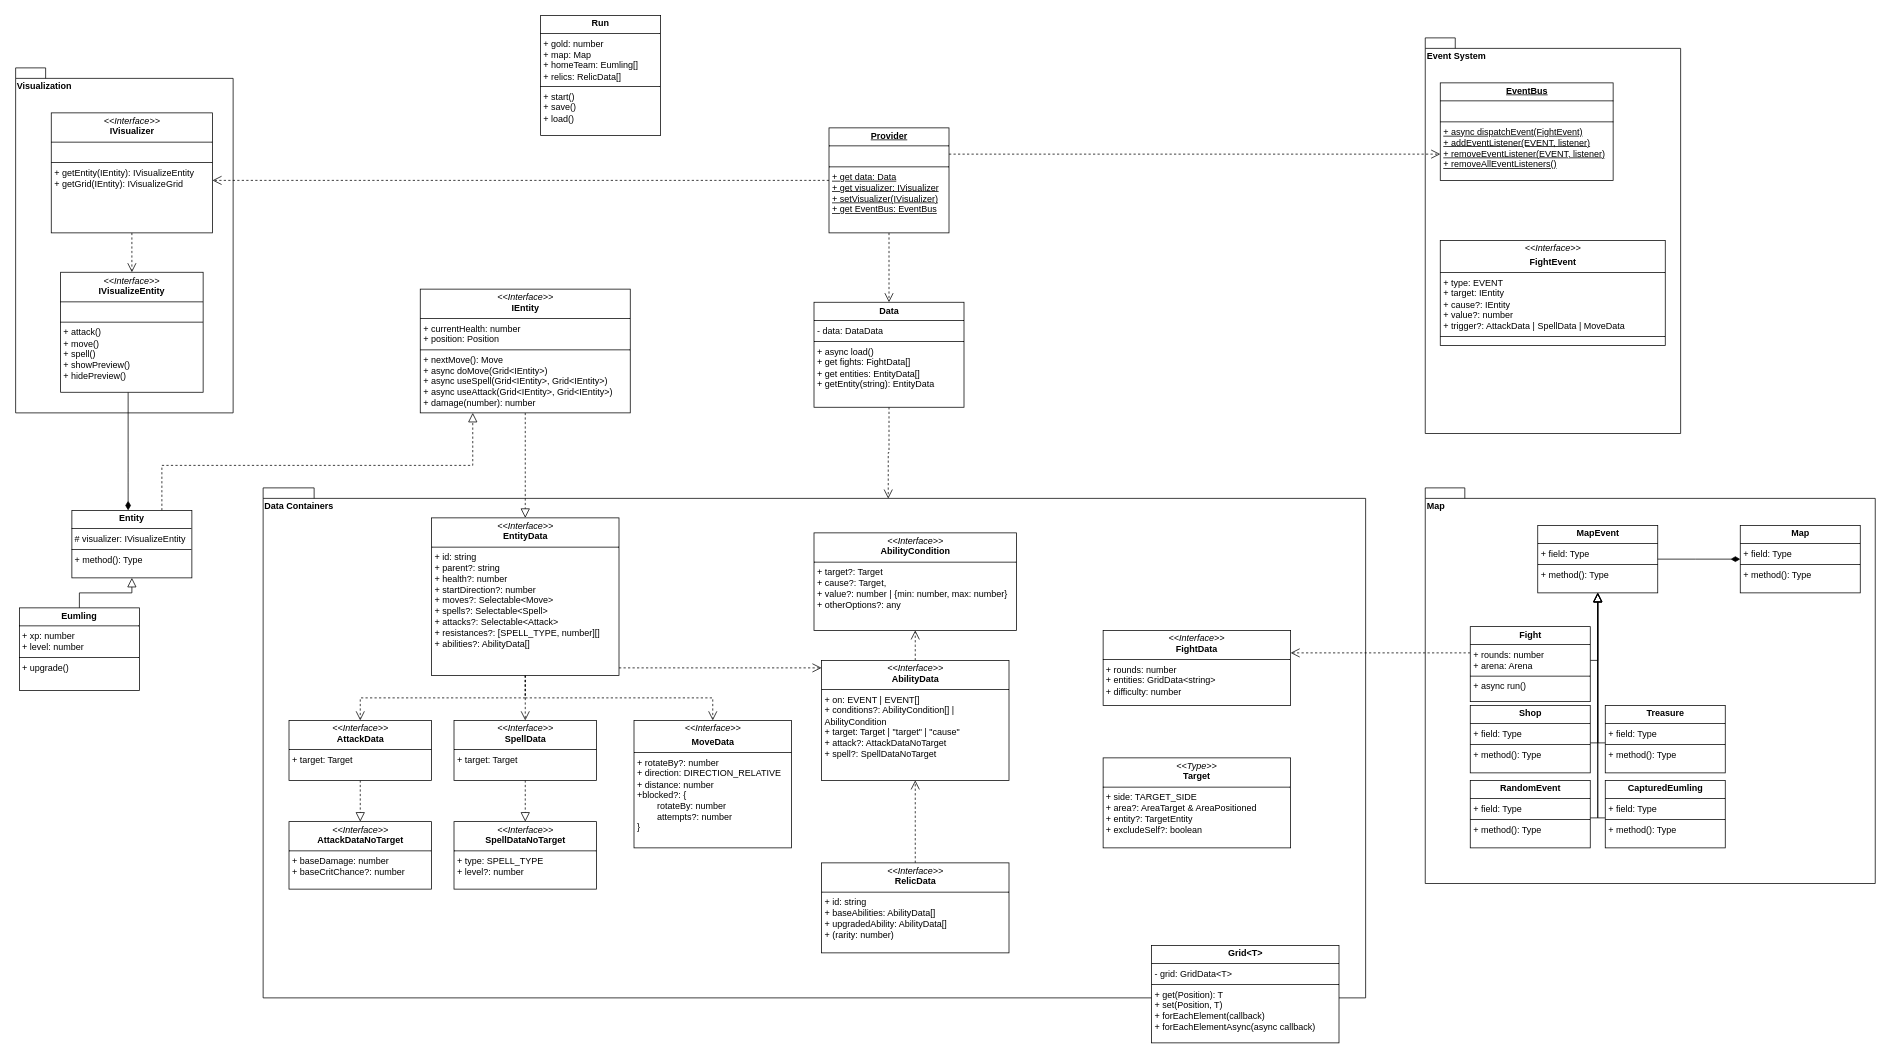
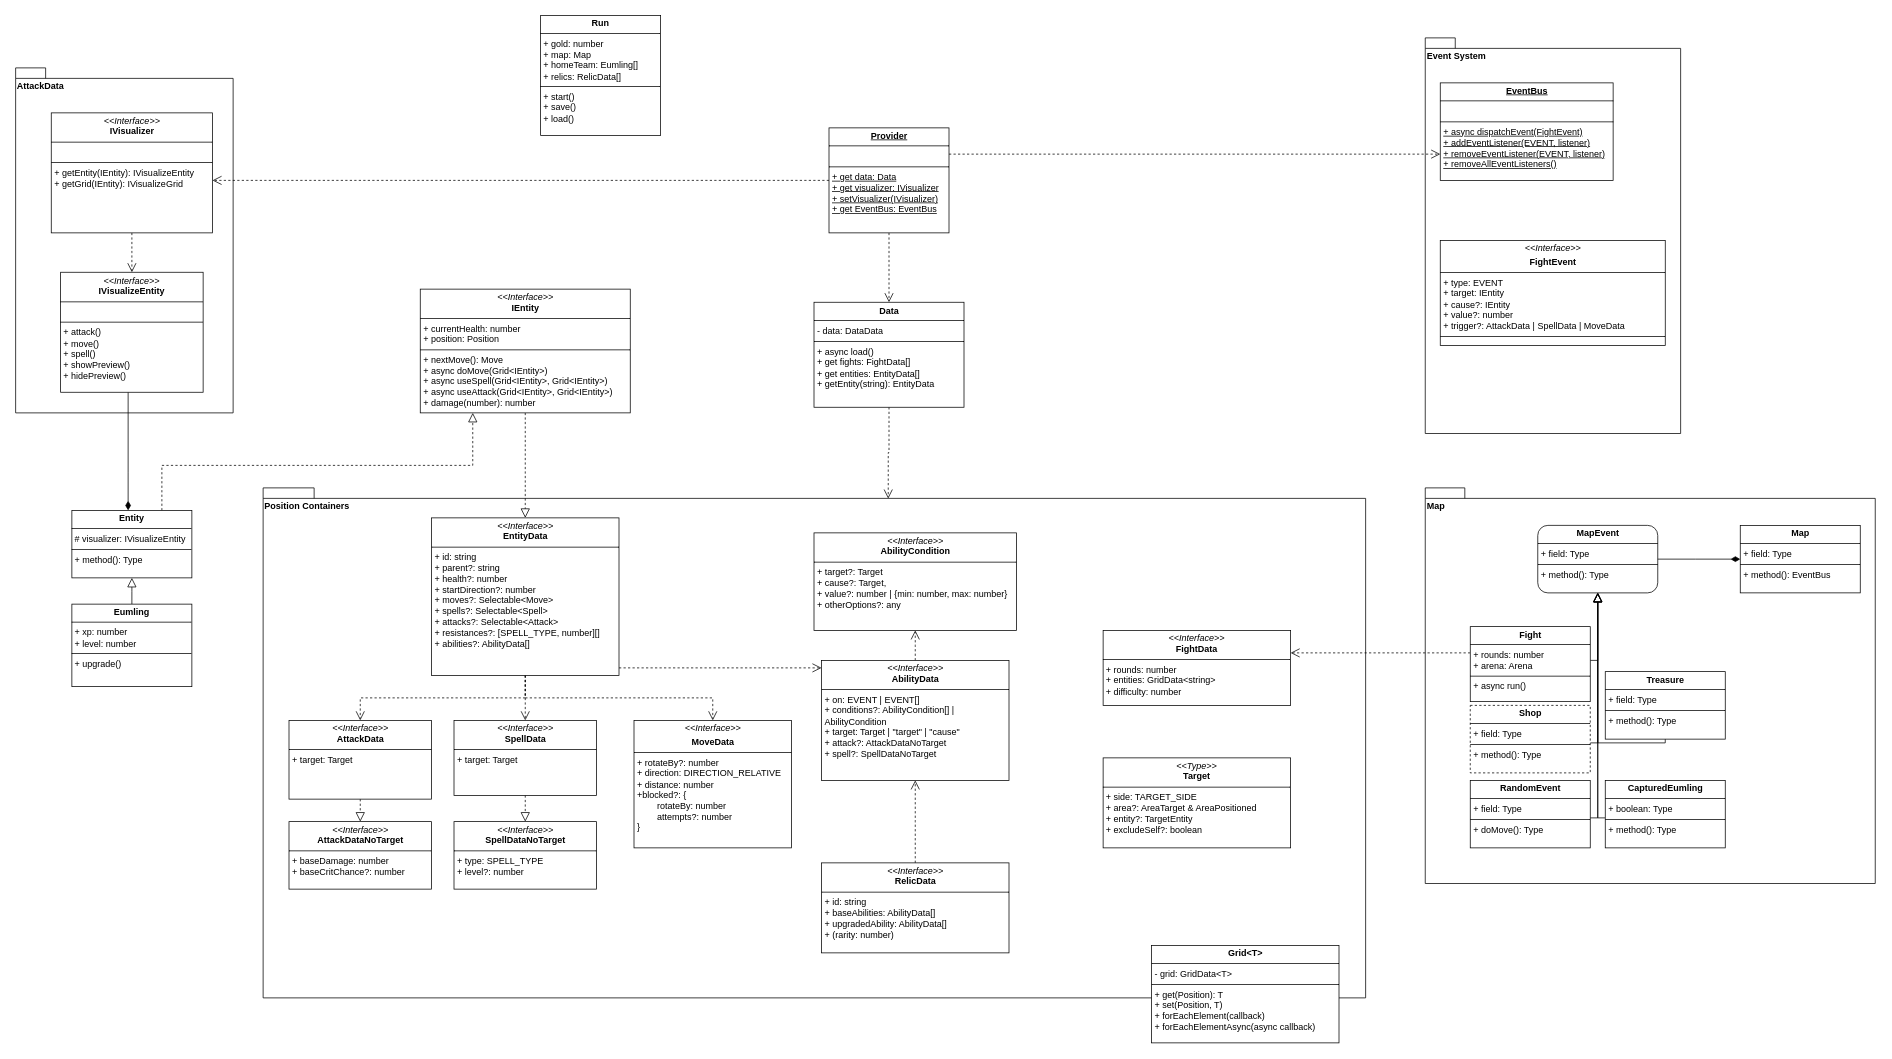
(45, 86) -> (42, 86)
(300, 506) -> (308, 506)
(1777, 542) -> (1787, 542)
(1598, 559) -> (1598, 559)
(79, 649) -> (132, 645)
(1530, 739) -> (1530, 739)
(1665, 739) -> (1665, 705)
(360, 750) -> (360, 760)
(525, 750) -> (525, 758)
(1507, 797) -> (1507, 797)
(1642, 797) -> (1642, 797)
